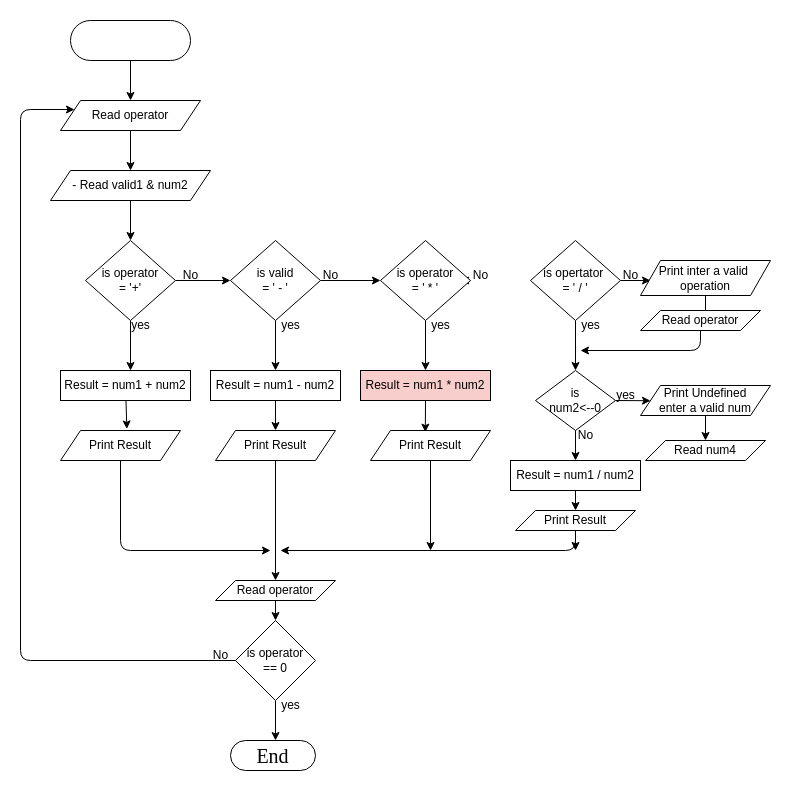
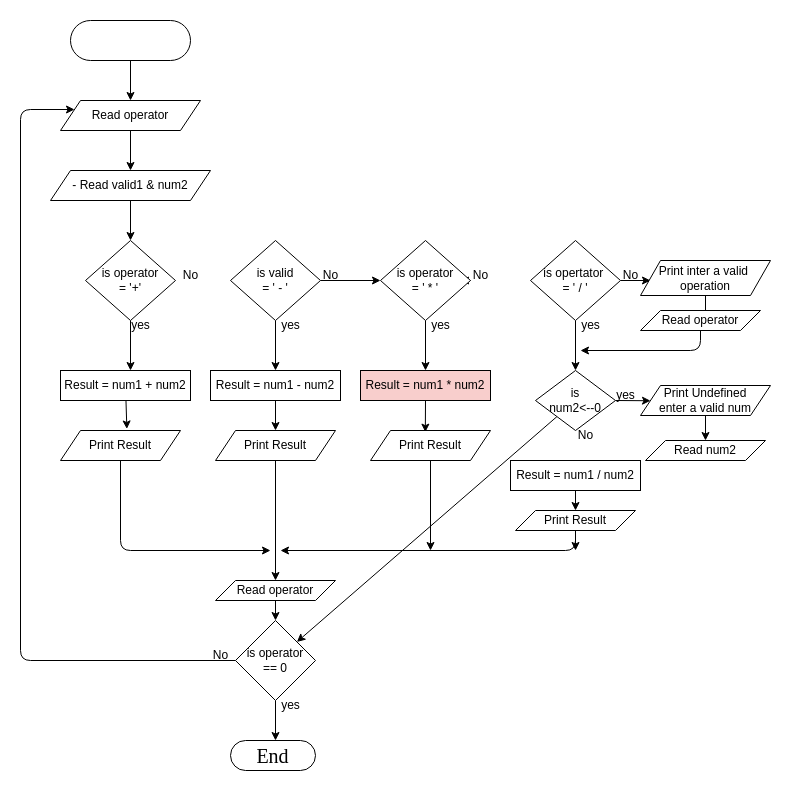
(200, 281) -> none
(576, 442) -> (428, 528)
(706, 451) -> (706, 451)
